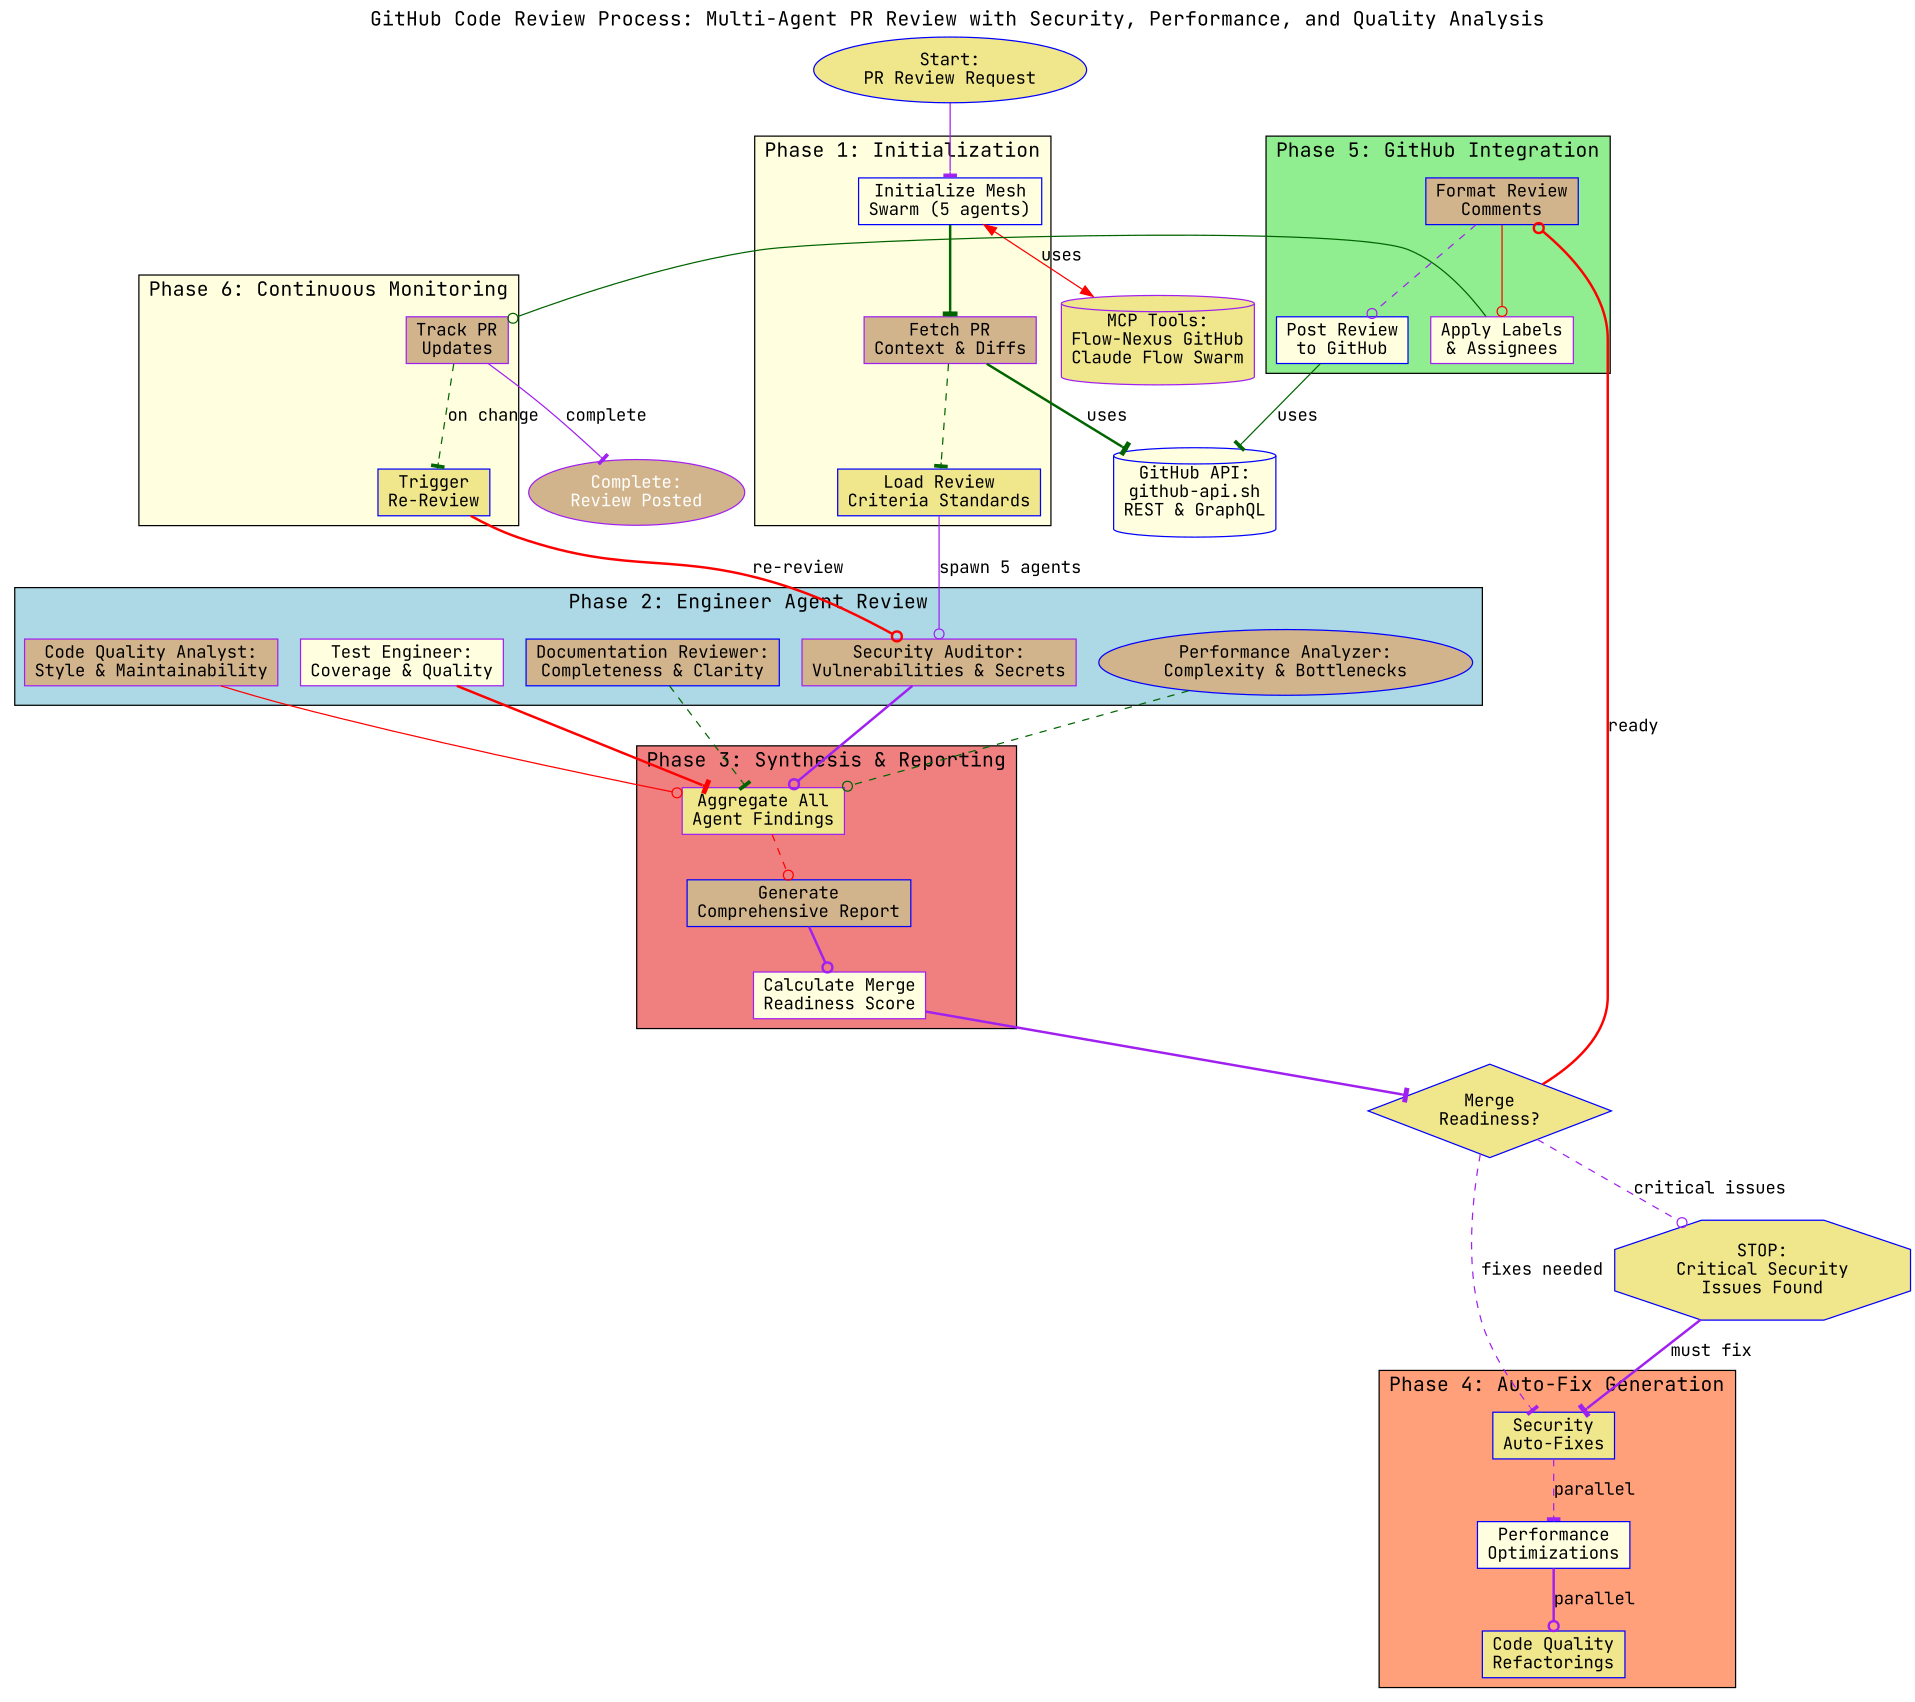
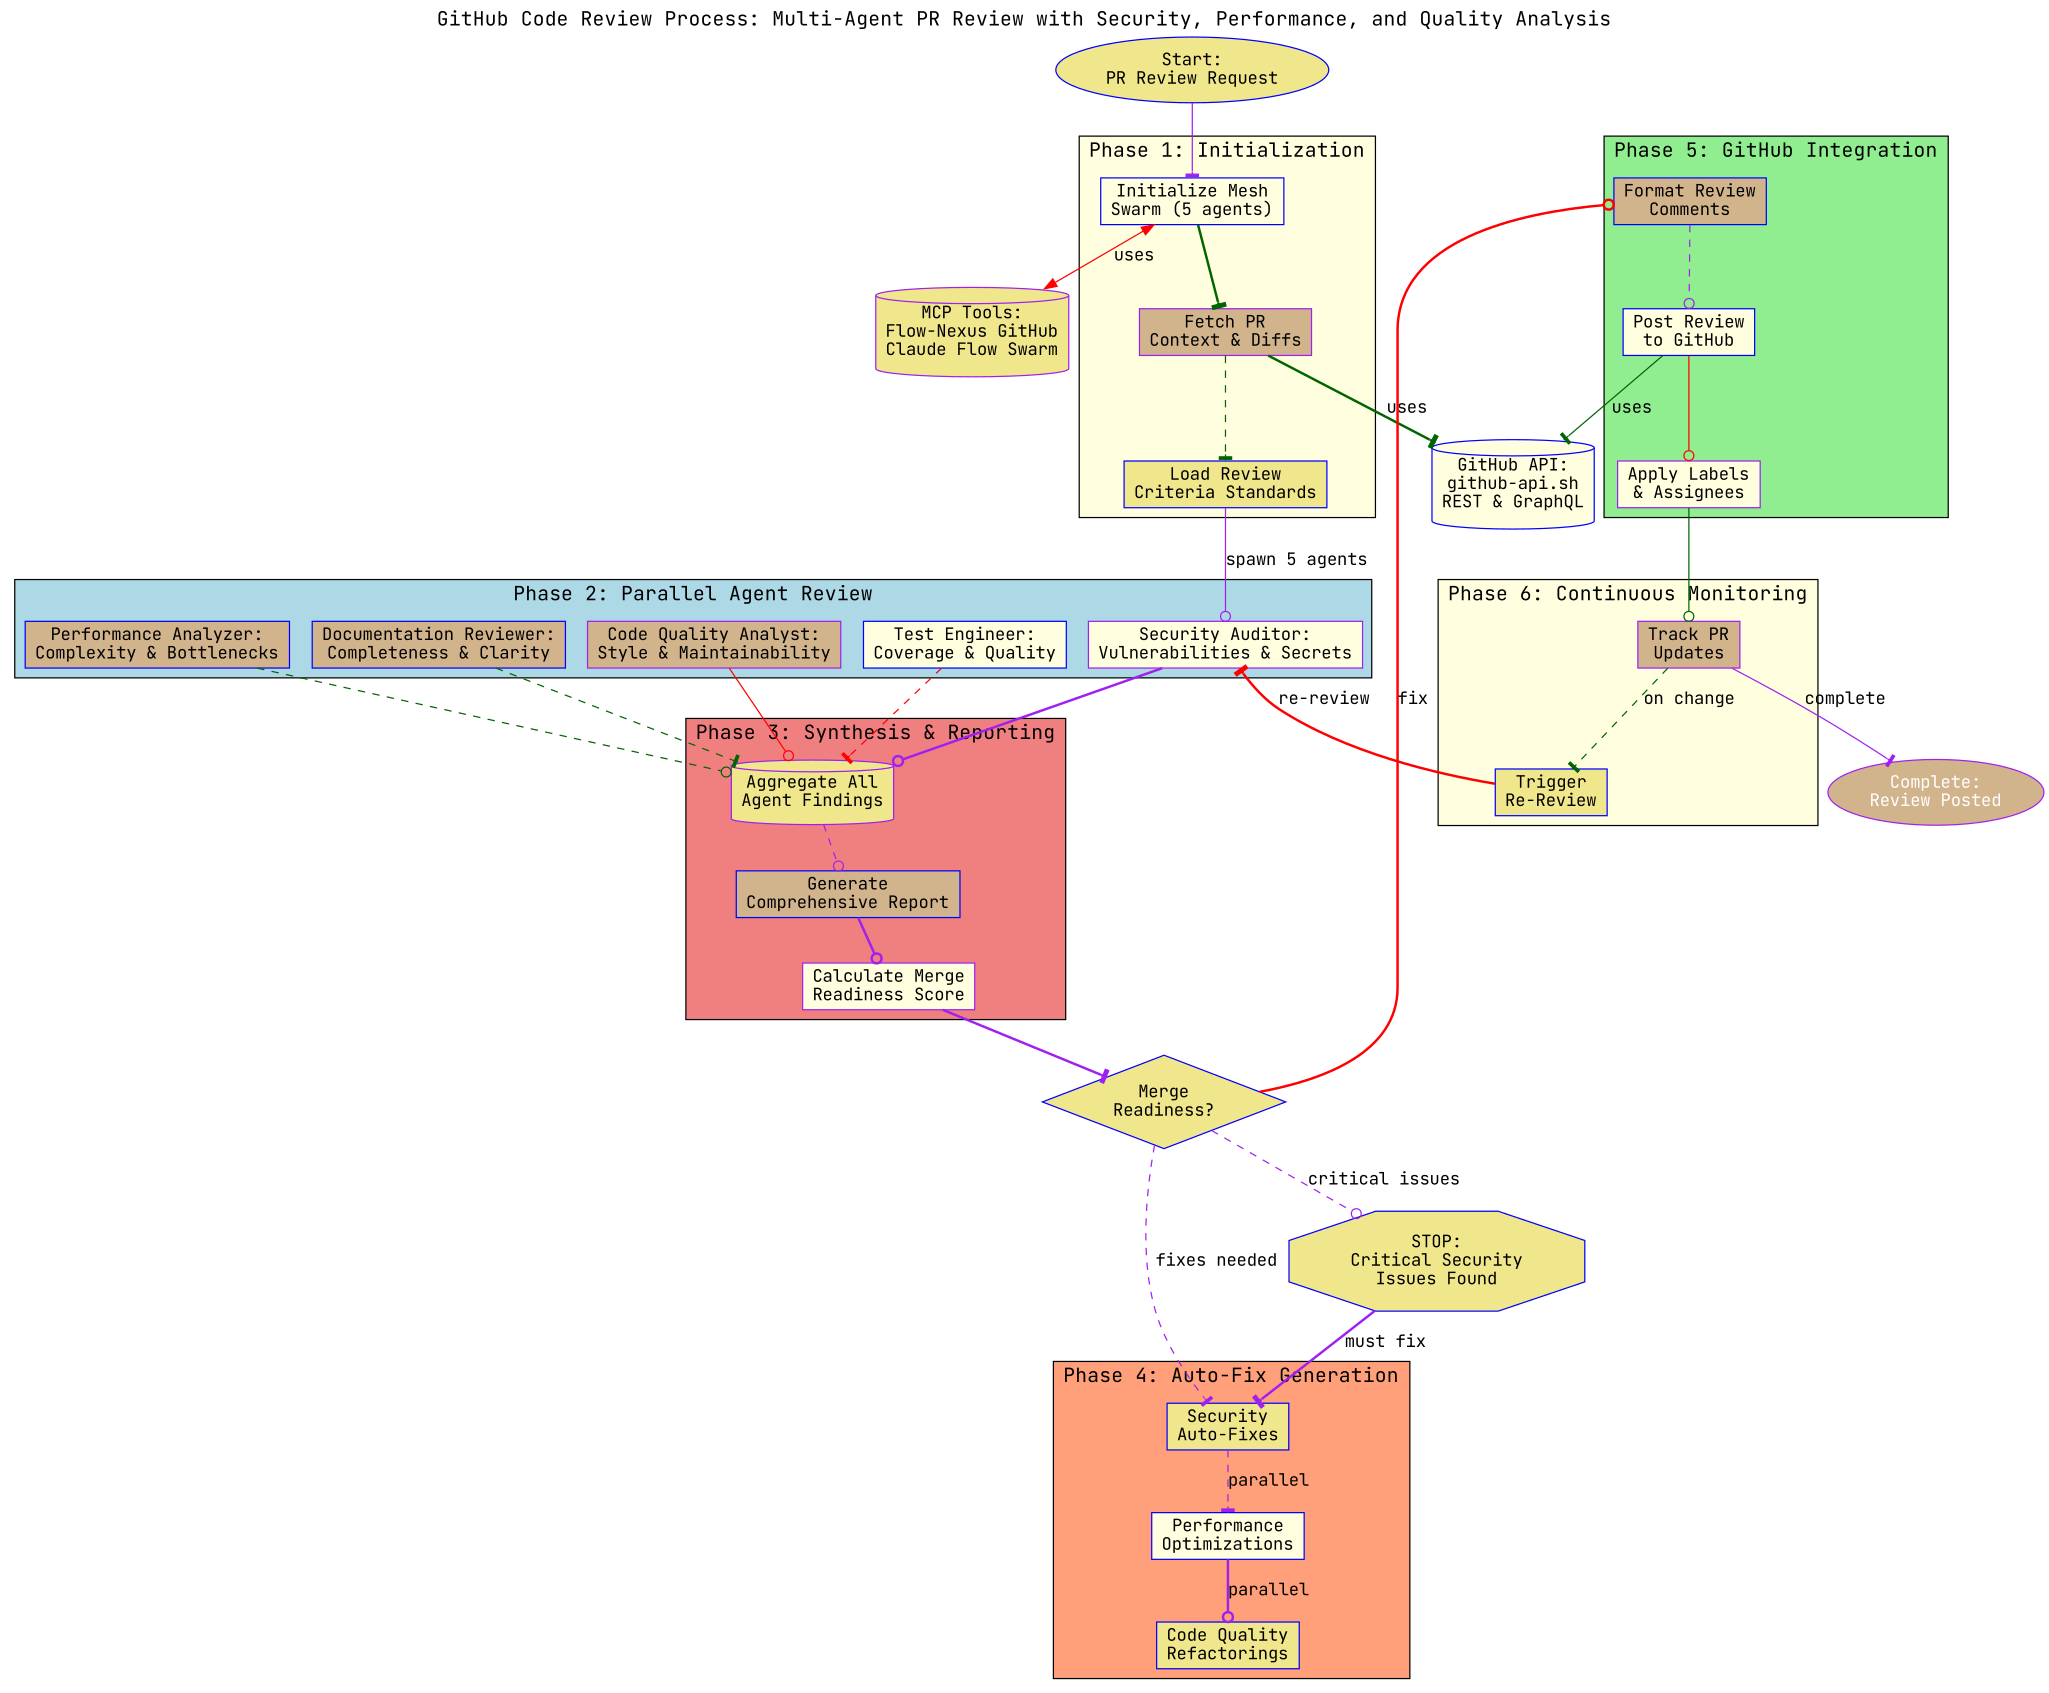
(1502, 266) -> (1689, 403)
(684, 565) -> (1359, 749)
(749, 604) -> (693, 596)
(402, 662) -> (965, 645)
(939, 662) -> (1225, 645)
(1286, 662) -> (157, 645)
(1634, 727) -> (1413, 699)
(580, 735) -> (898, 710)
(763, 811) -> (812, 792)
(779, 852) -> (830, 843)
